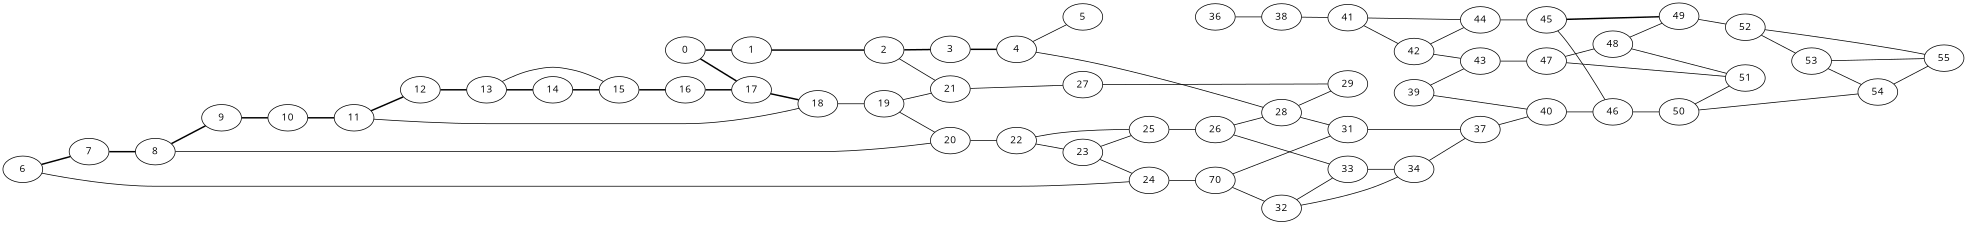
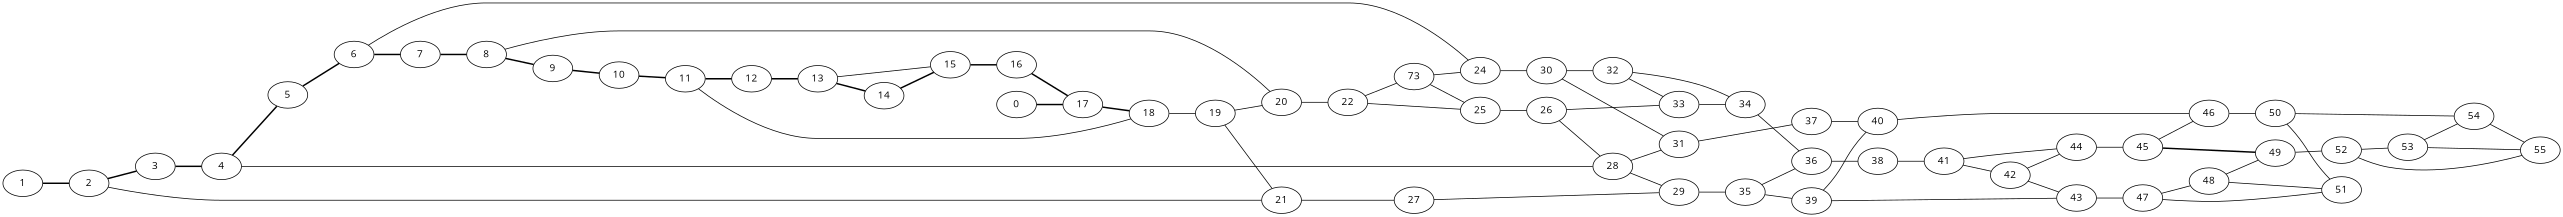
(1050, 33) -> (255, 131)
(719, 50) -> none
none -> (321, 75)
(1447, 149) -> (1778, 133)
(1083, 152) -> (1414, 77)
(1215, 180) -> (1547, 71)
none -> (1745, 192)
